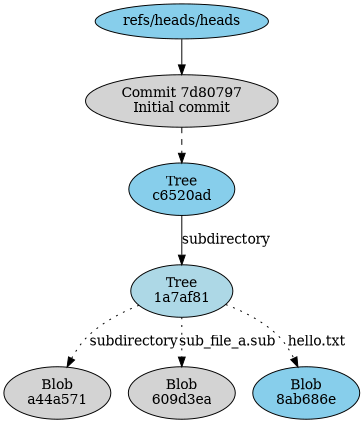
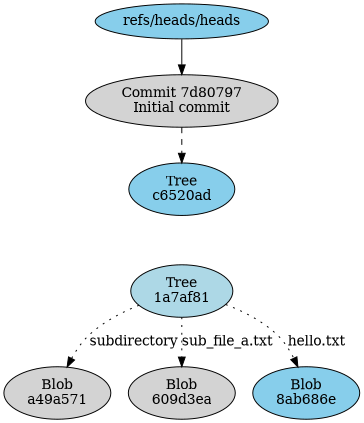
(182, 235) -> none
(228, 342) -> (228, 342)
(57, 393) -> (57, 393)
